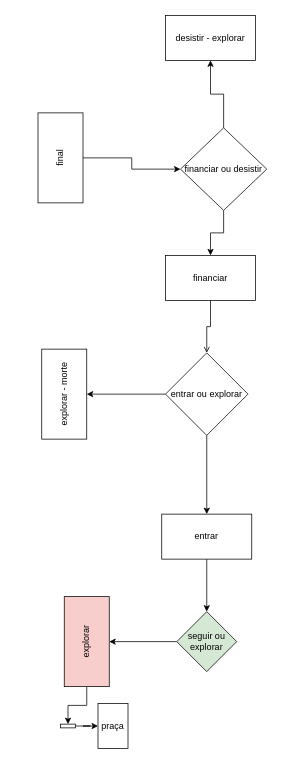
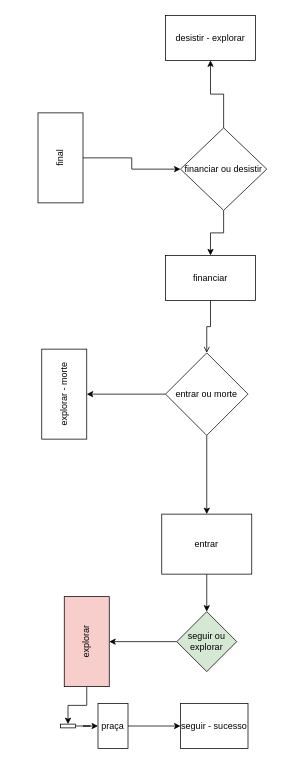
(207, 394) -> (207, 394)
(207, 537) -> (207, 544)
none -> (174, 726)
none -> (214, 726)
